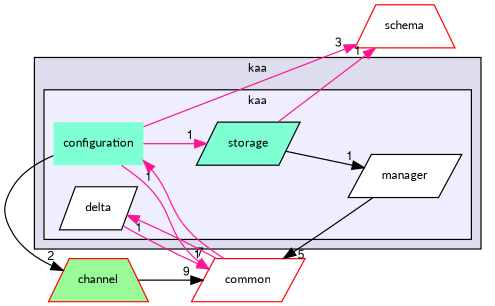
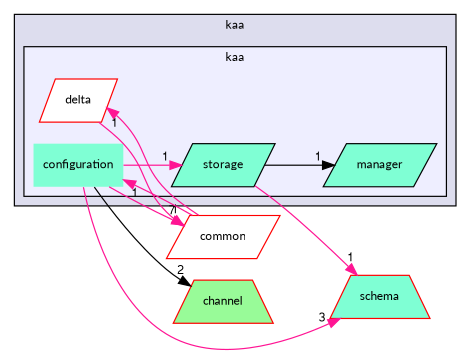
(405, 26) -> (380, 297)
(405, 176) -> (380, 165)
(98, 208) -> (78, 101)
(333, 225) -> none
(164, 280) -> none
